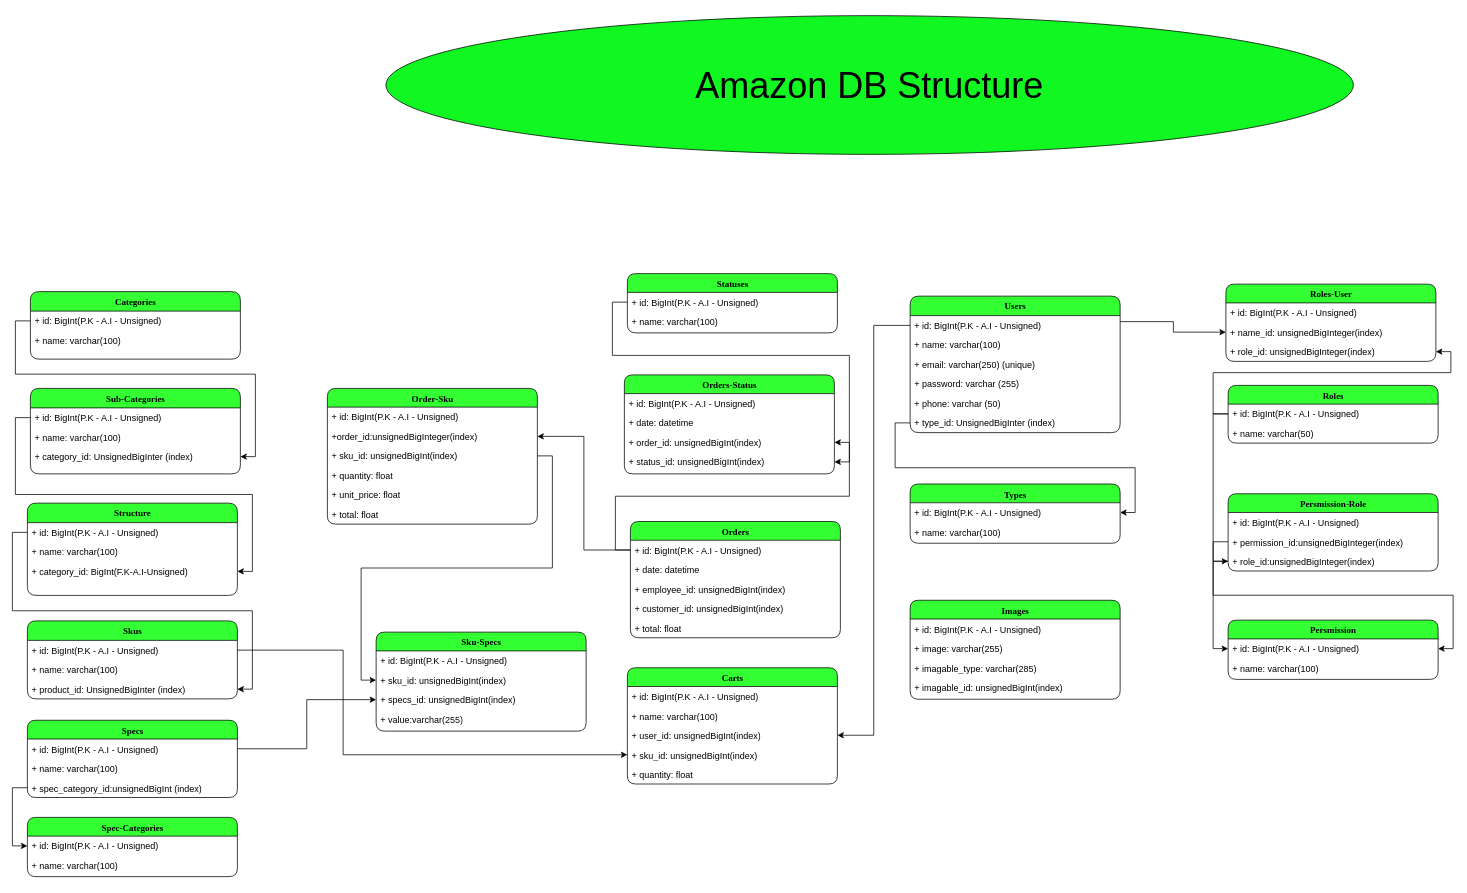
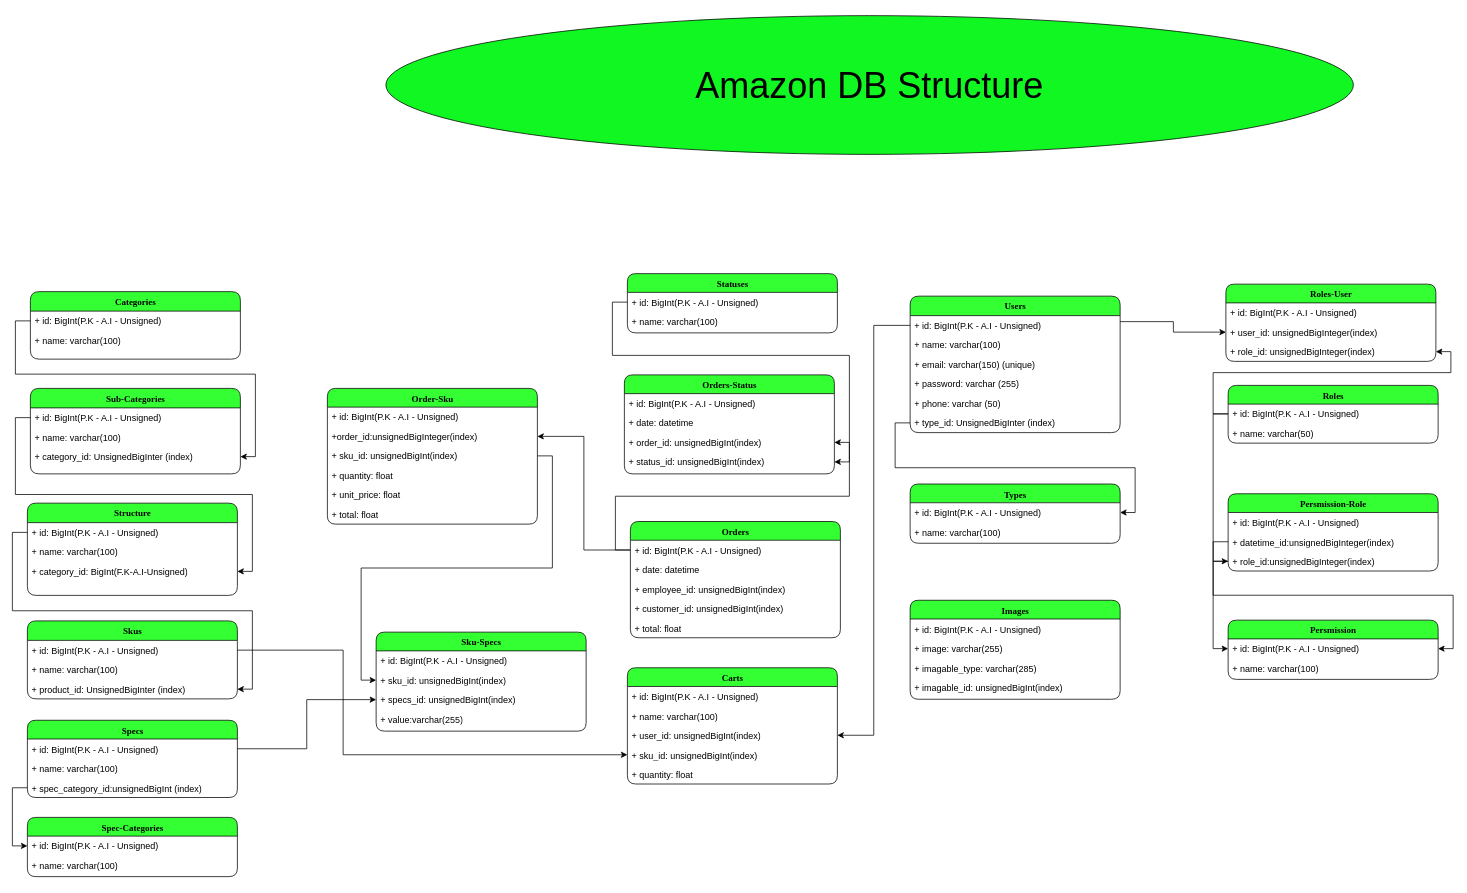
(1313, 333) -> (1313, 333)
(982, 365) -> (982, 365)
(1327, 543) -> (1323, 543)
